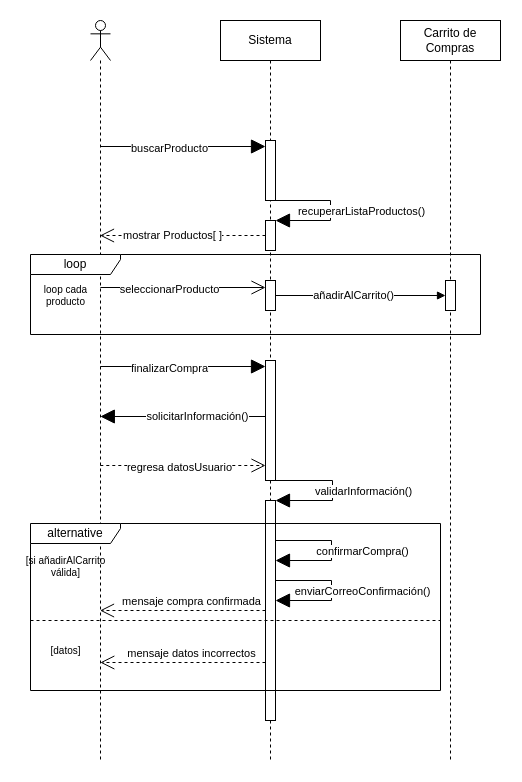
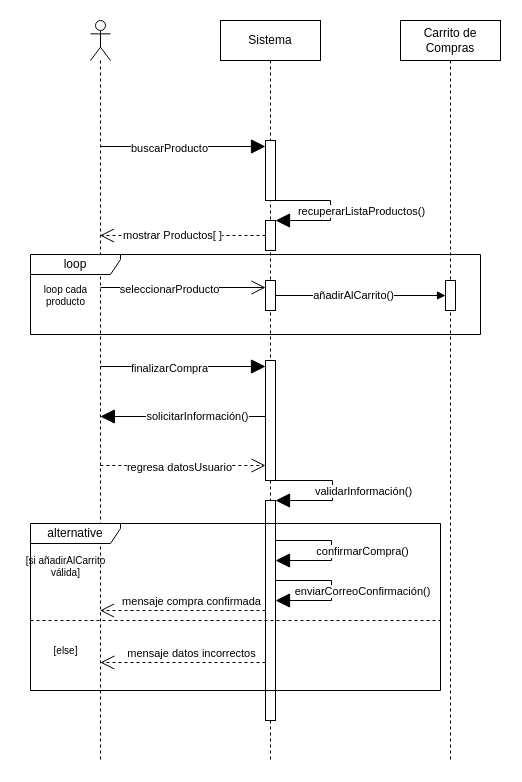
(66, 651) -> (66, 651)
